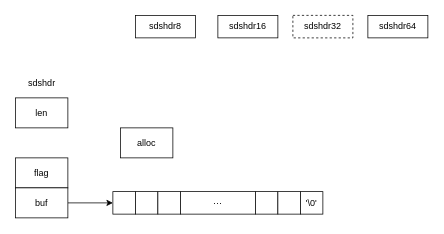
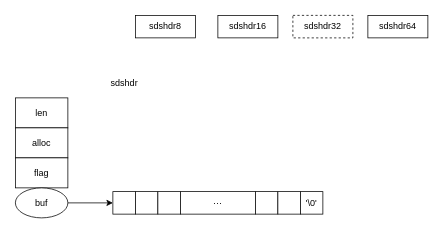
(42, 83) -> (124, 83)
(147, 143) -> (42, 143)
(42, 203) -> (42, 203)
